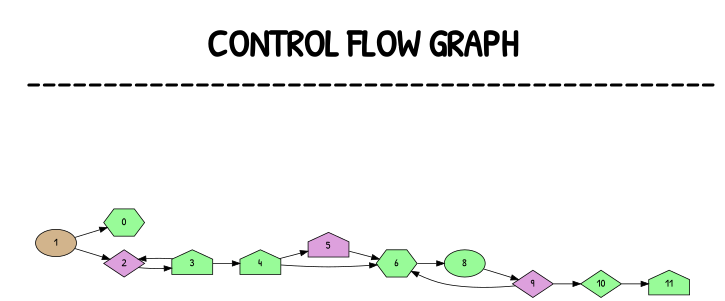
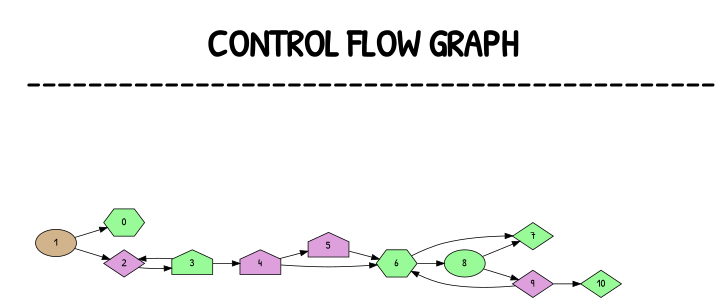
none -> (533, 236)
(260, 263) -> (260, 263)
(669, 284) -> none
